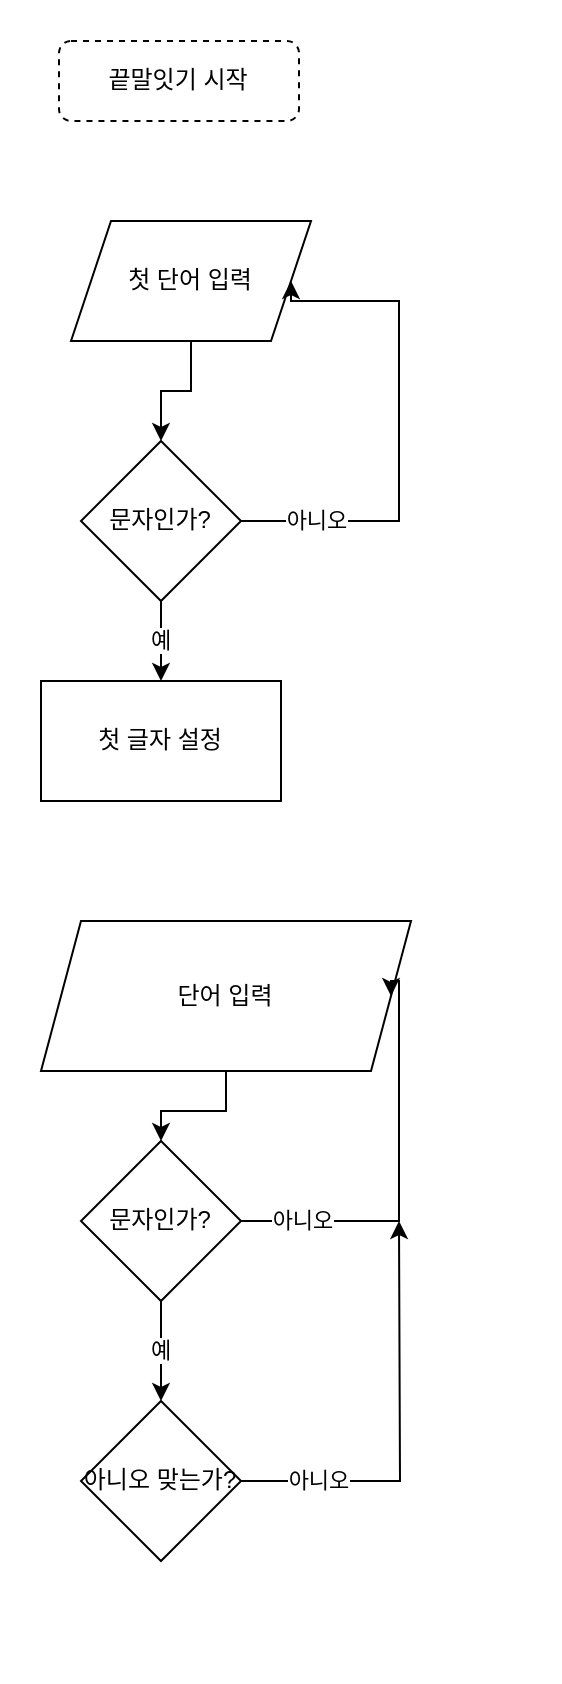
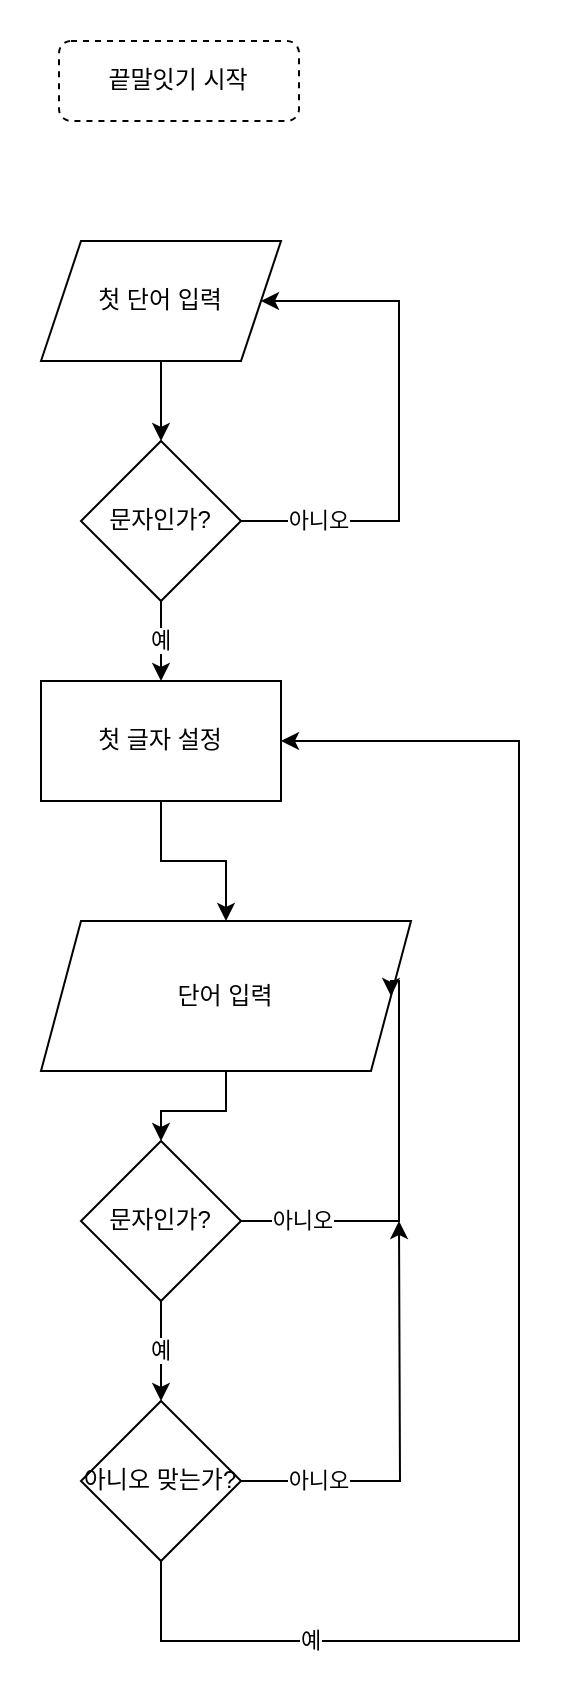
(191, 281) -> (161, 301)
none -> (187, 861)
none -> (519, 1298)
